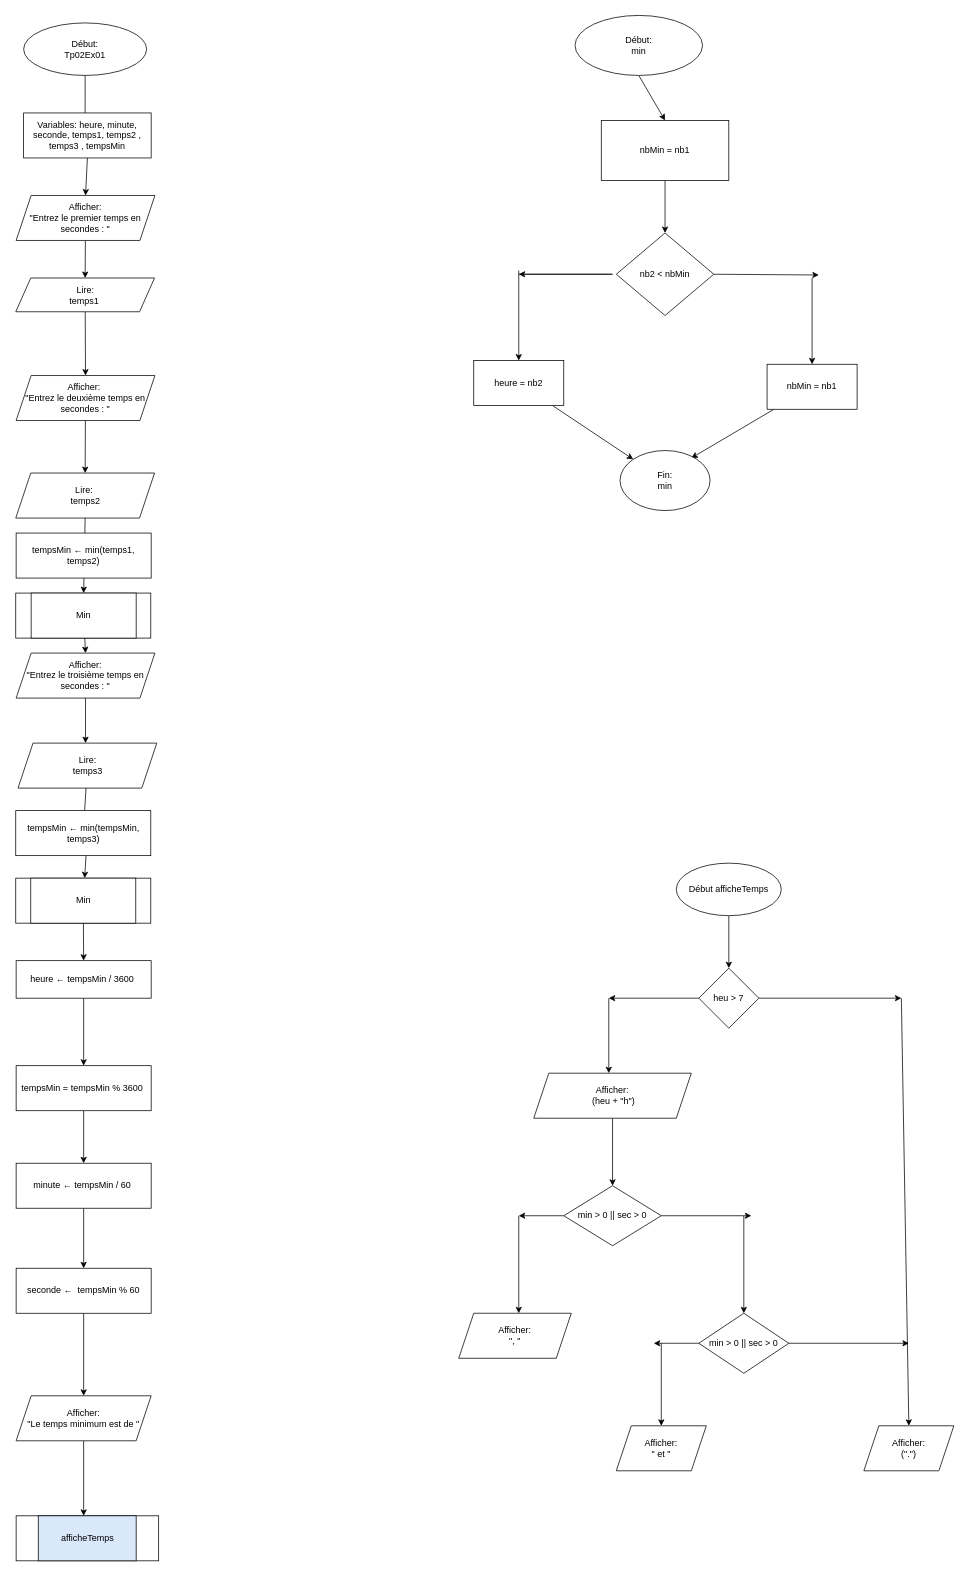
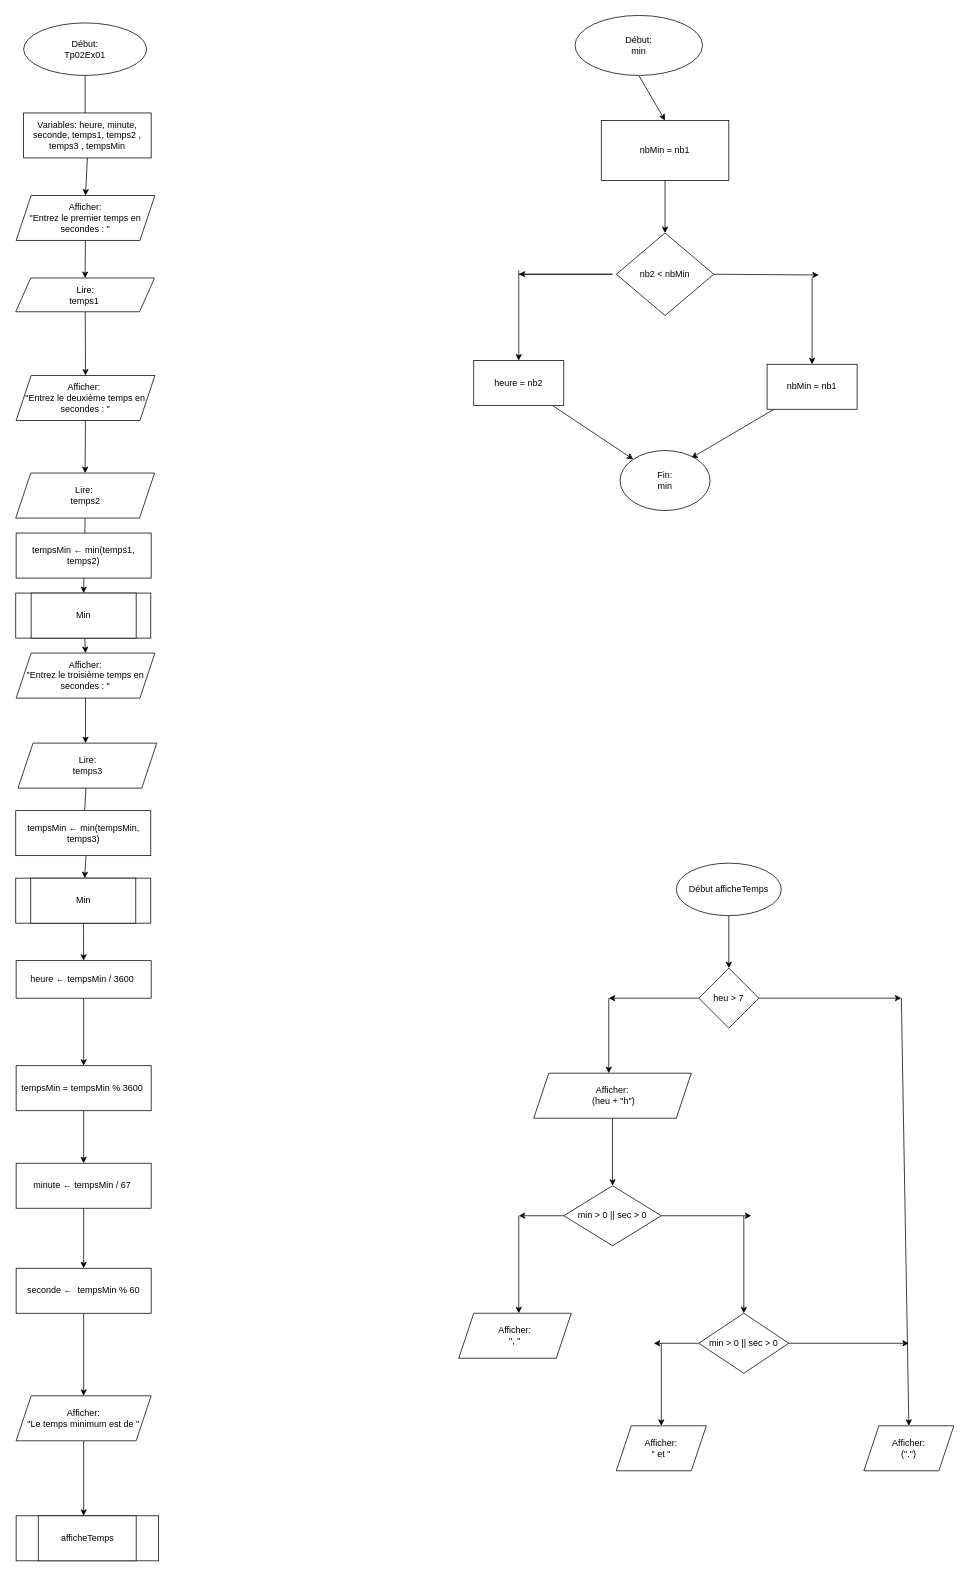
(84, 1185) -> (84, 1185)
(87, 1538) -> (87, 1538)
